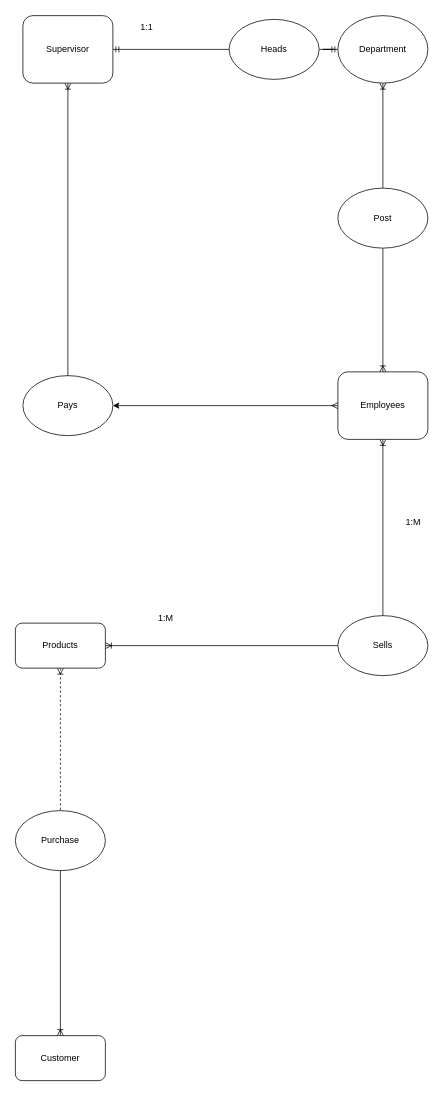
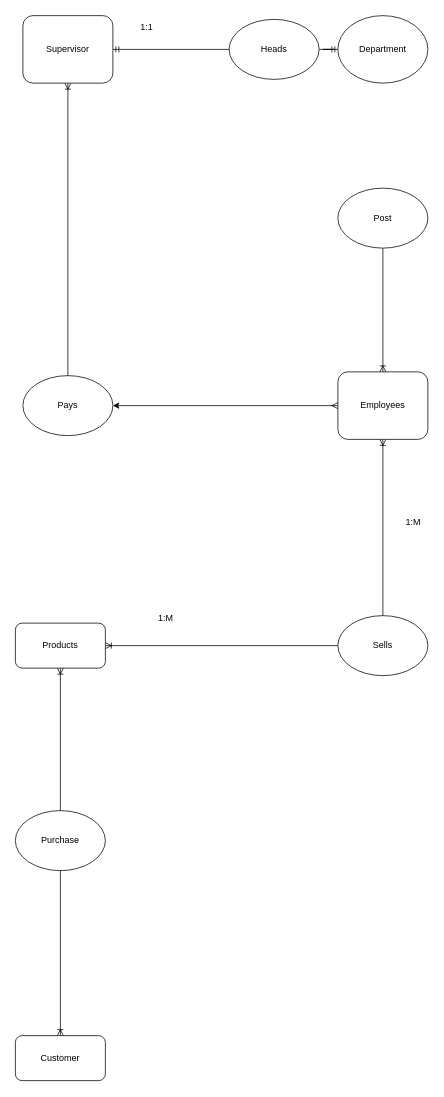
(383, 135) -> none
(60, 738) -> (60, 738)
